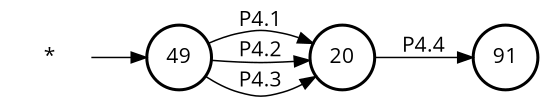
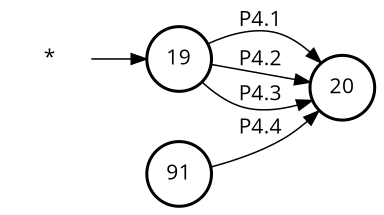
(179, 57) -> (179, 59)
(416, 57) -> (262, 150)
